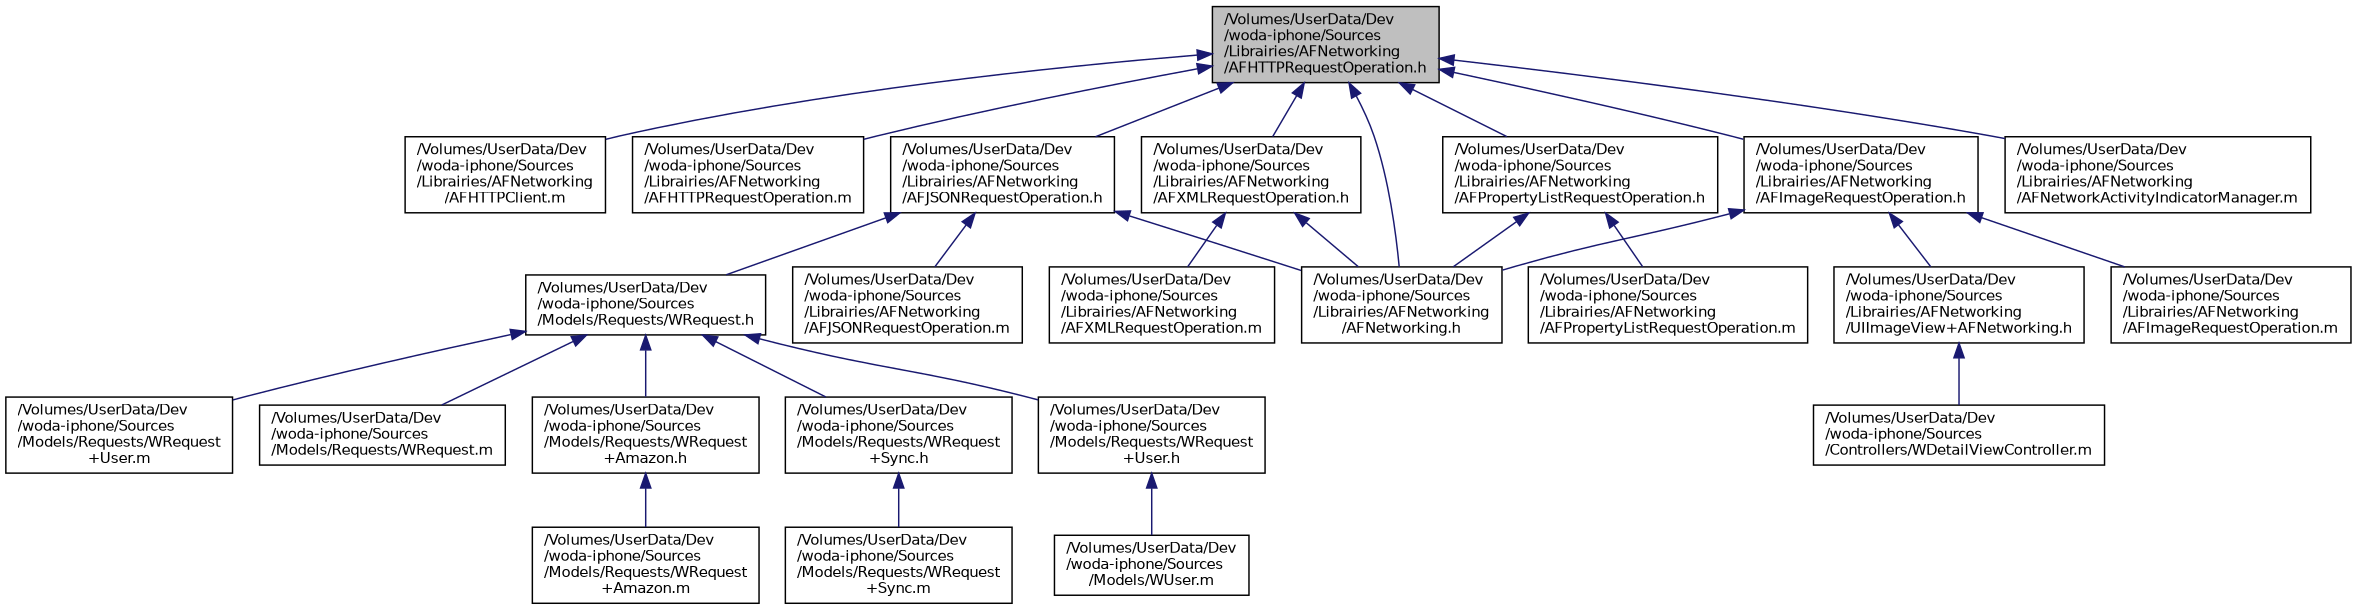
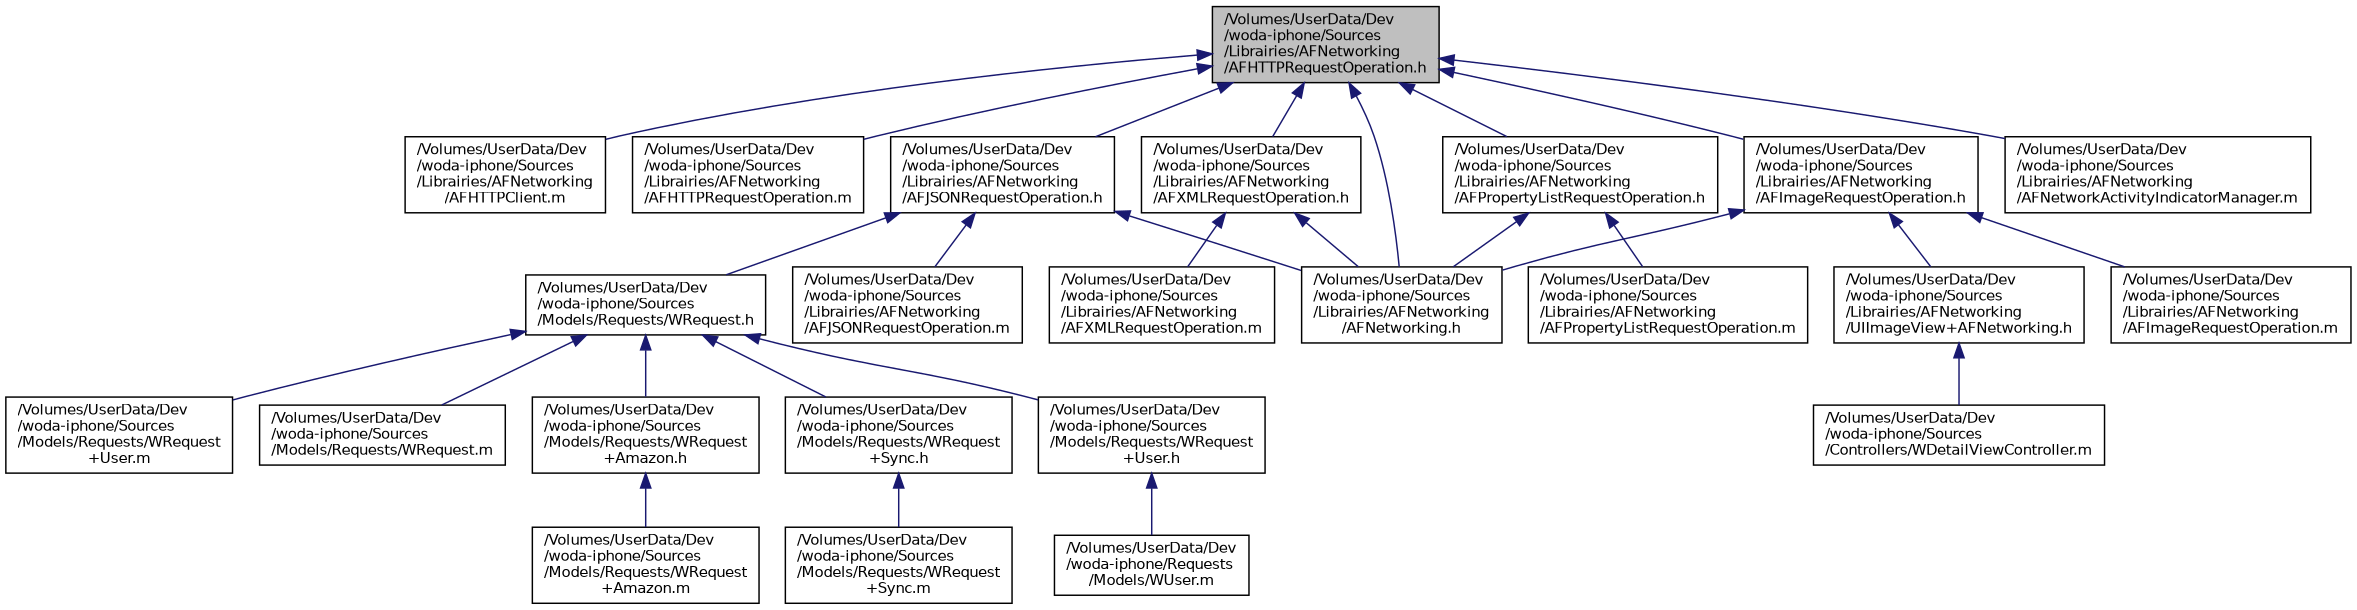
(1152, 565) -> (1152, 565)
